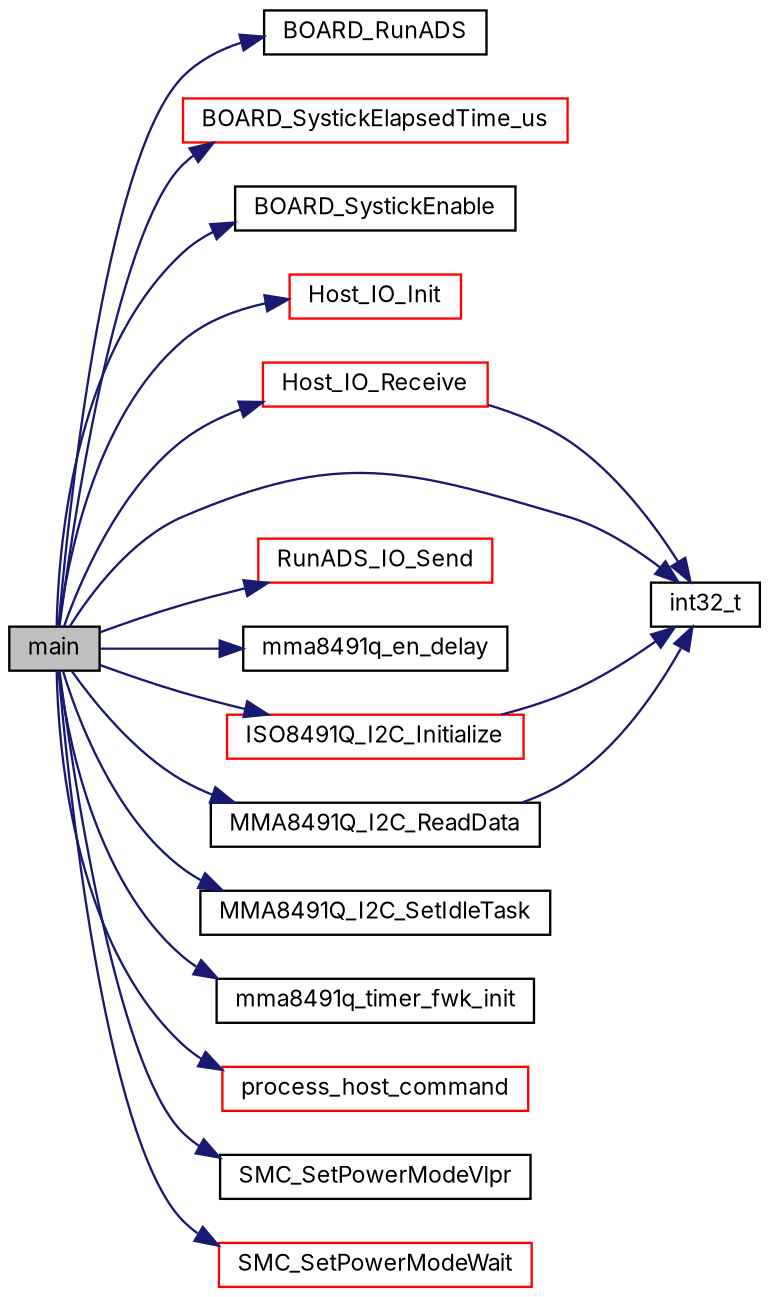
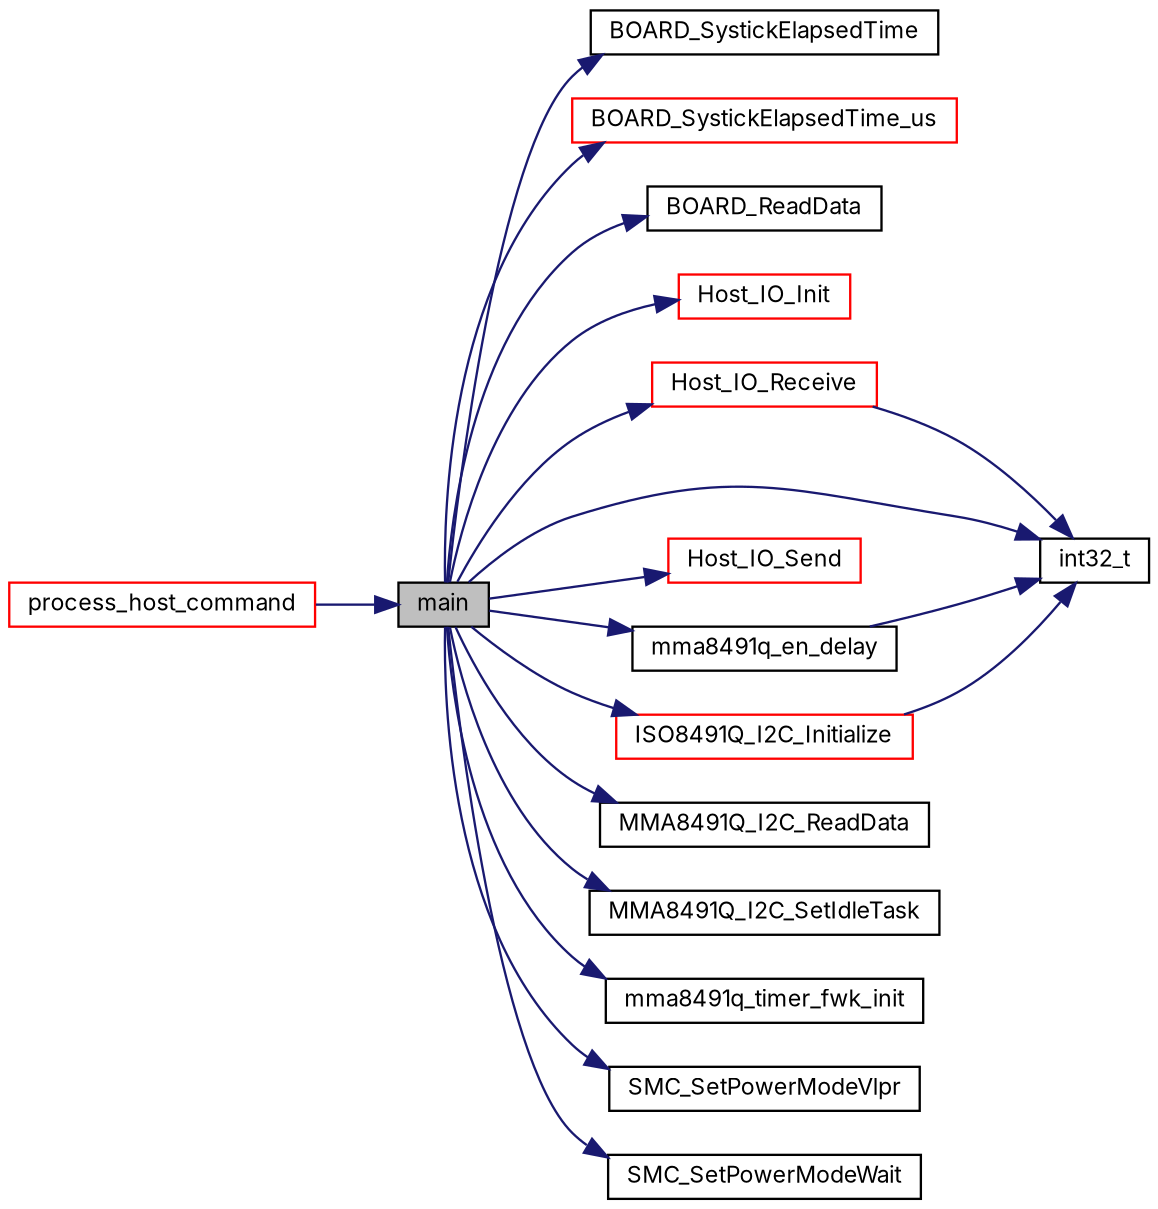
(375, 32) -> (765, 32)
(375, 209) -> (765, 209)
(375, 561) -> (765, 561)
(615, 740) -> (944, 608)
(132, 979) -> (345, 605)
(375, 1265) -> (765, 1177)
